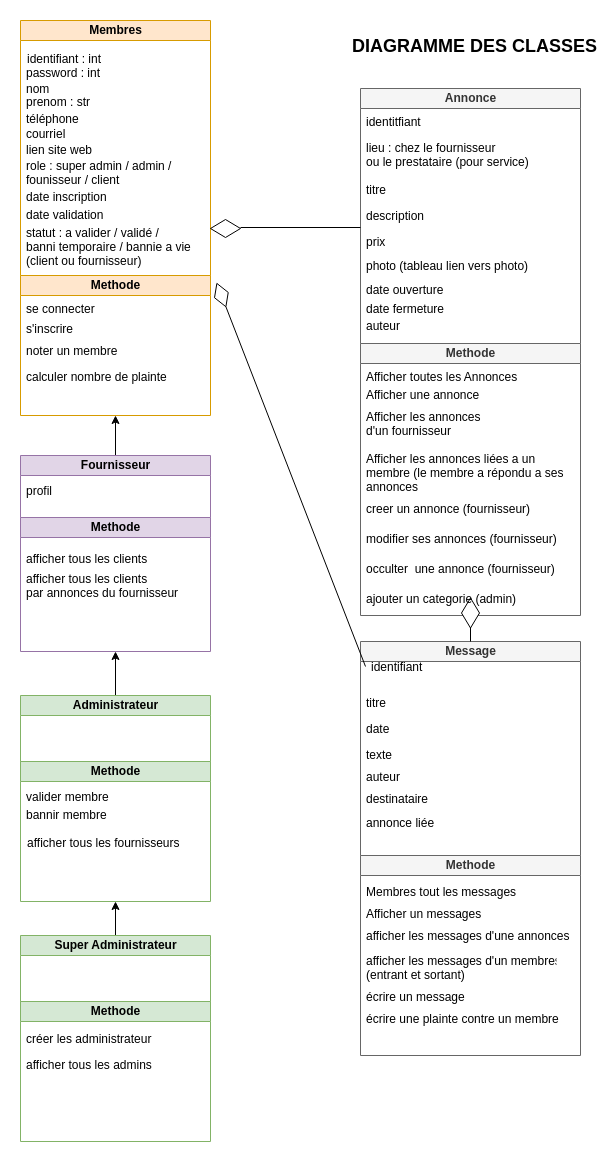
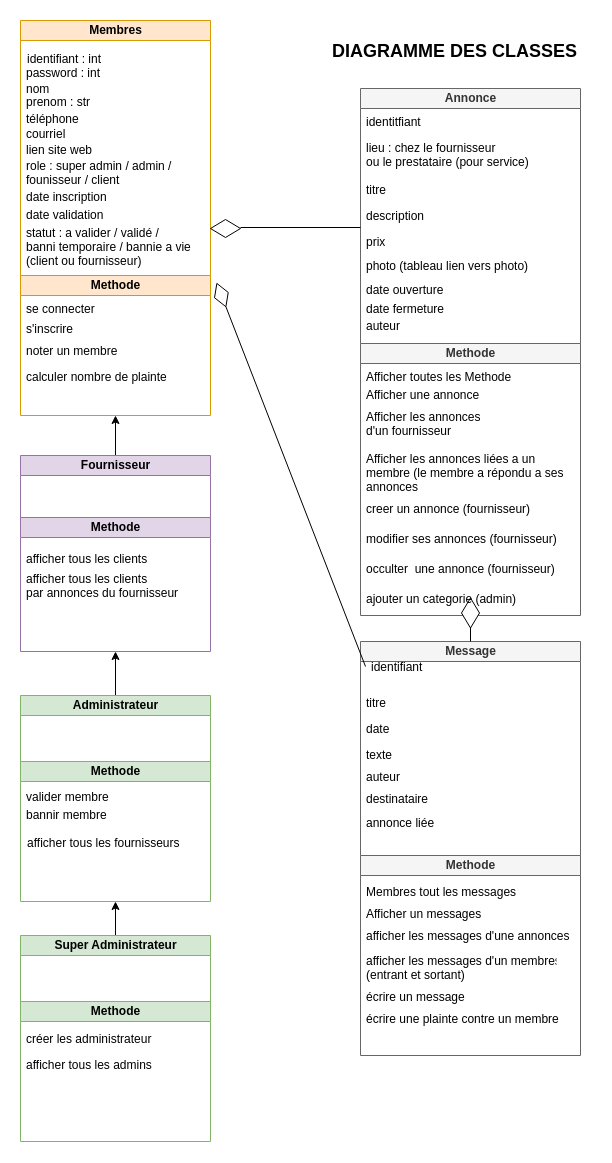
(471, 45) -> (451, 50)
(452, 377) -> (449, 377)
(71, 491) -> none
